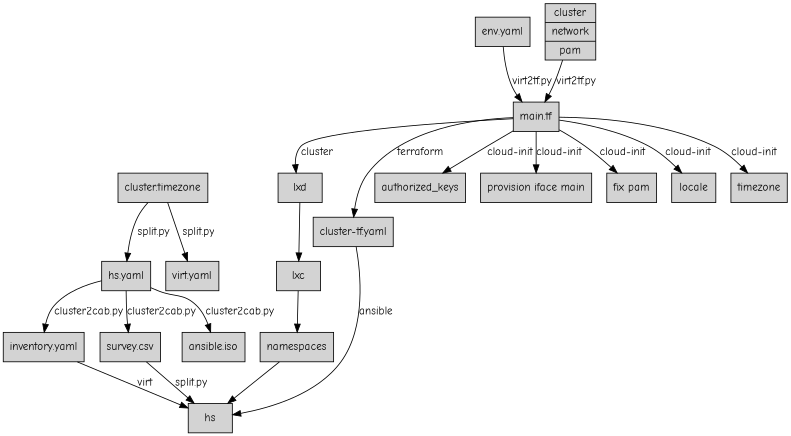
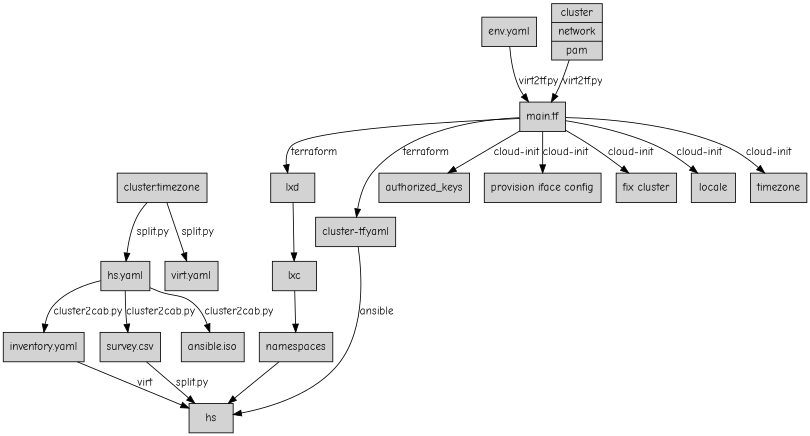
(317, 152) -> (314, 152)
(536, 188) -> (543, 188)
(632, 188) -> (646, 188)
